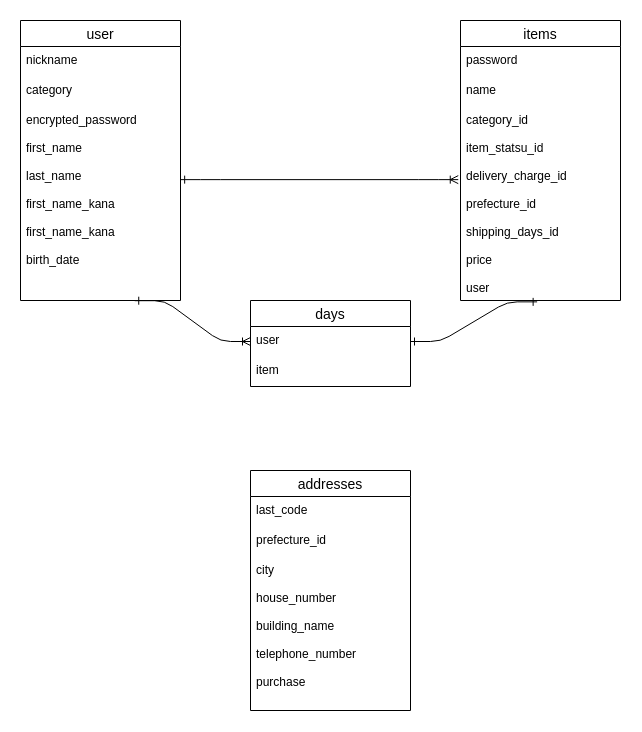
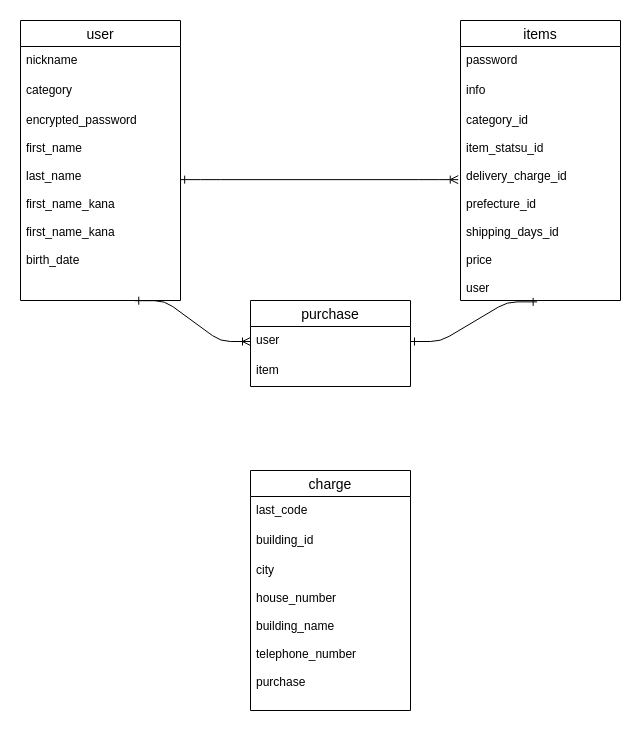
(479, 90) -> (478, 90)
(330, 314) -> (330, 314)
(330, 484) -> (330, 484)
(298, 540) -> (287, 540)
